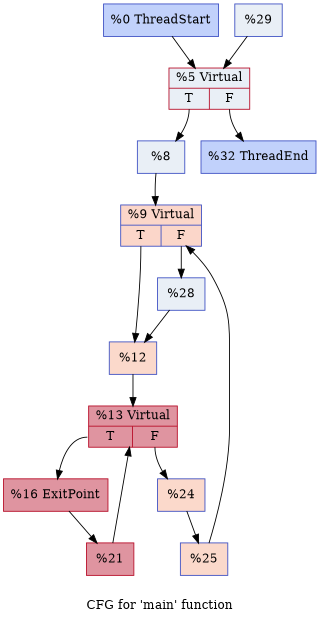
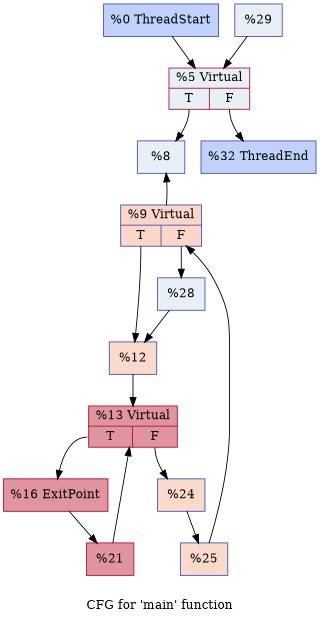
(155, 185) -> (167, 194)
